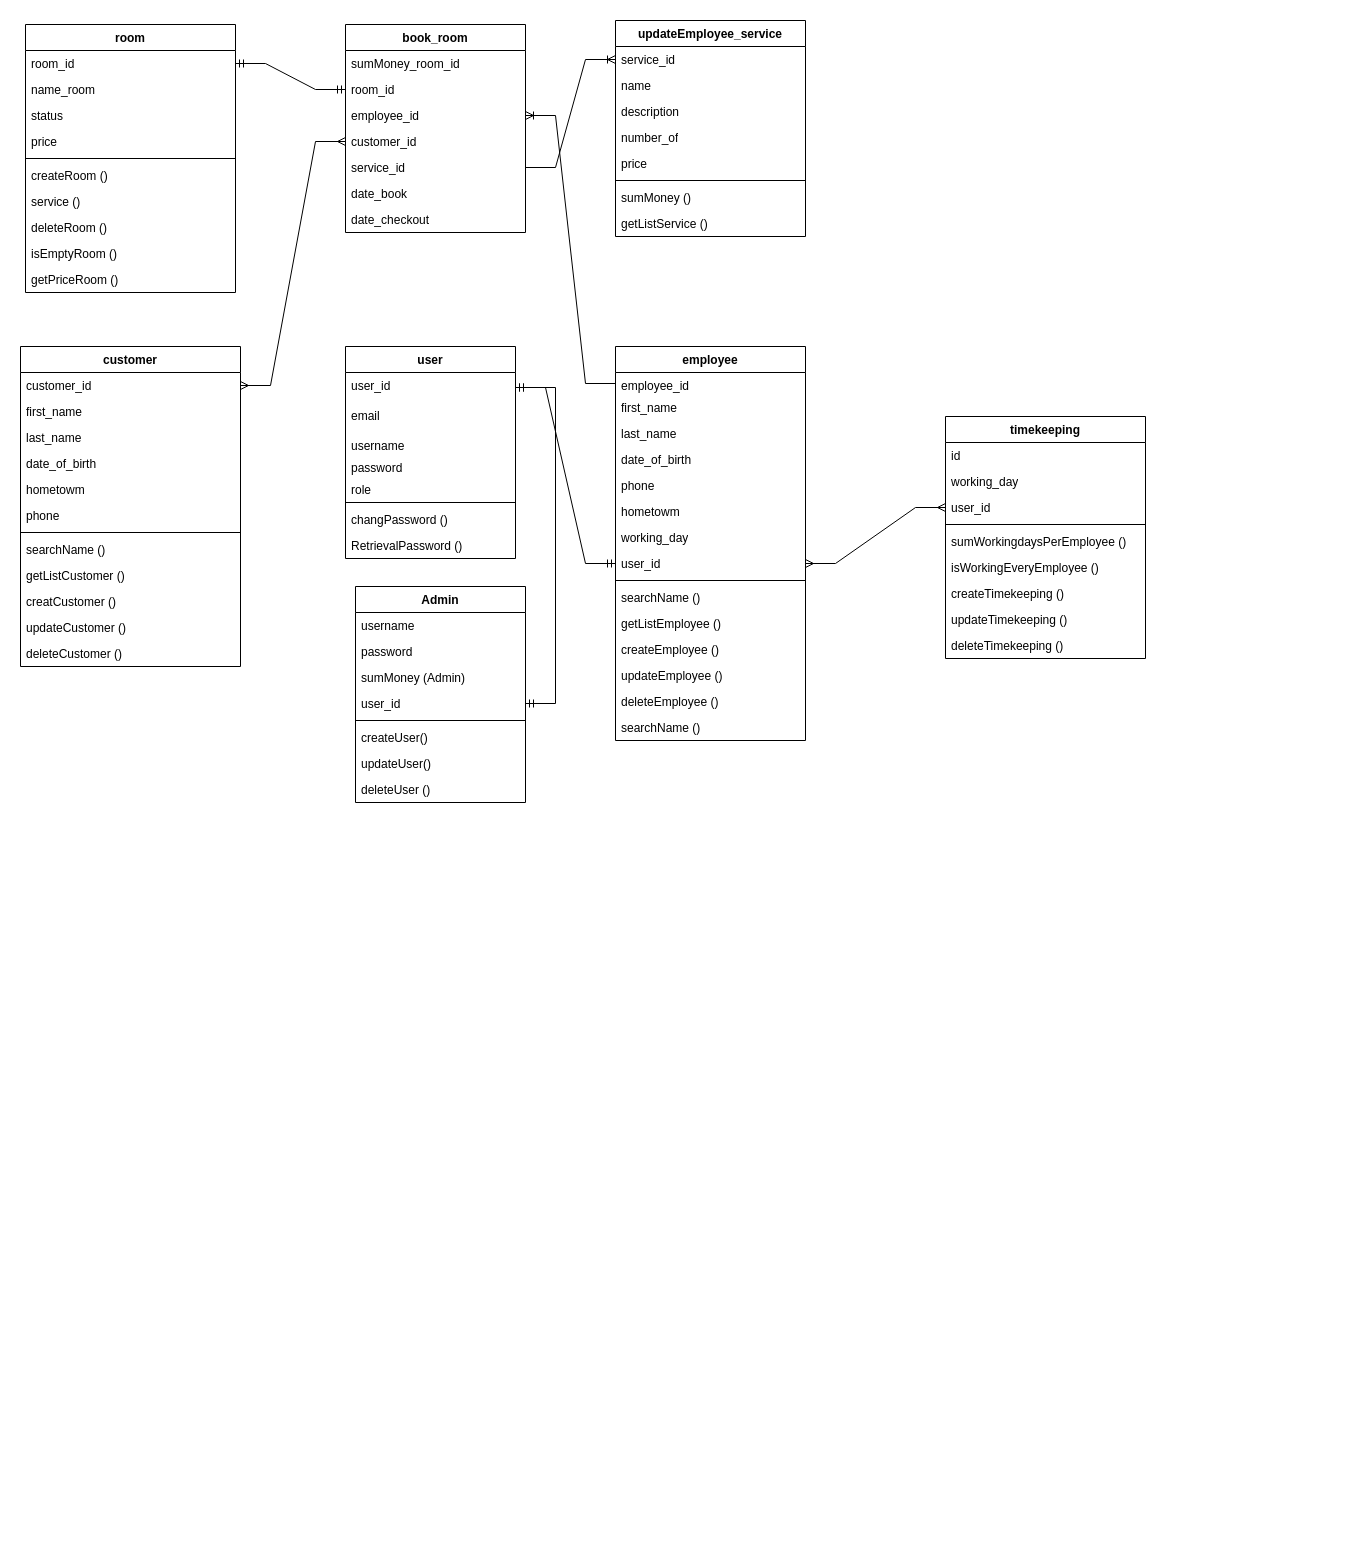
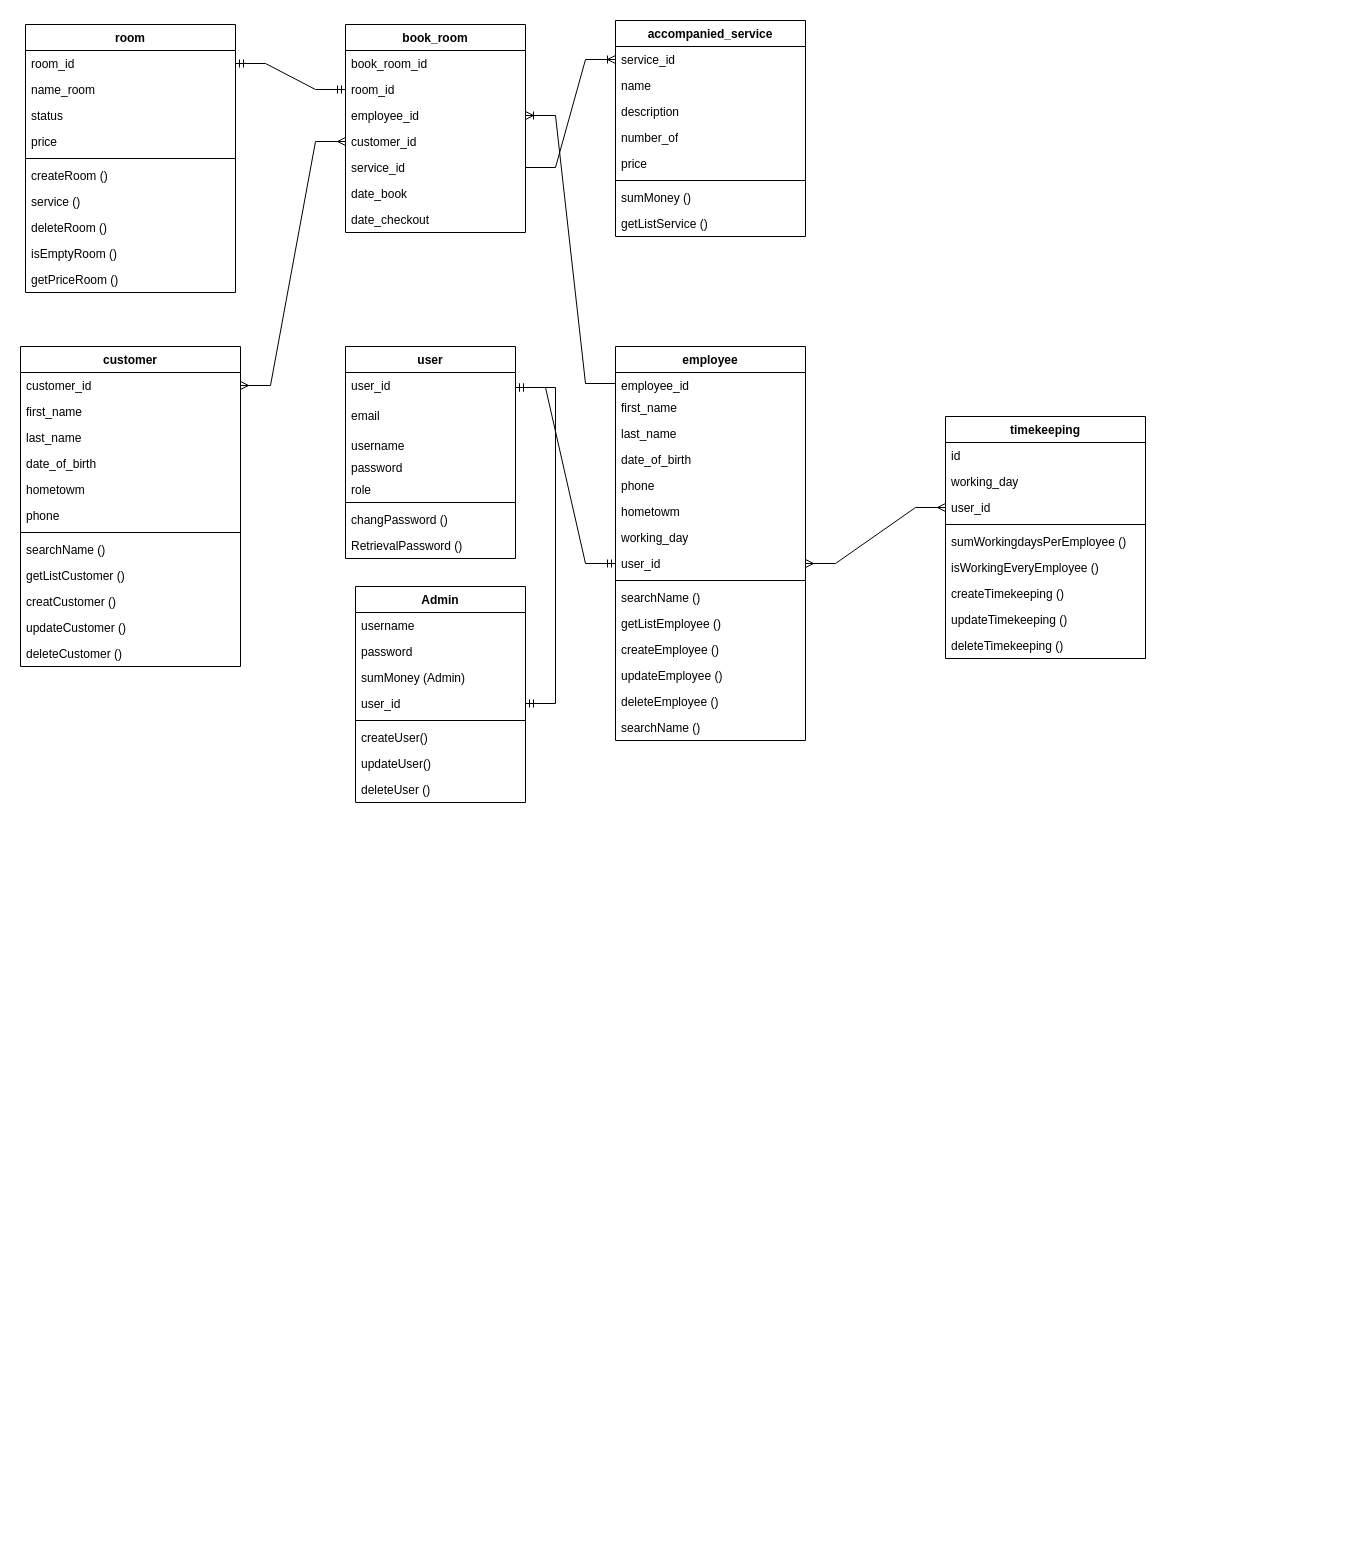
(711, 35) -> (711, 35)
(404, 65) -> (390, 65)
